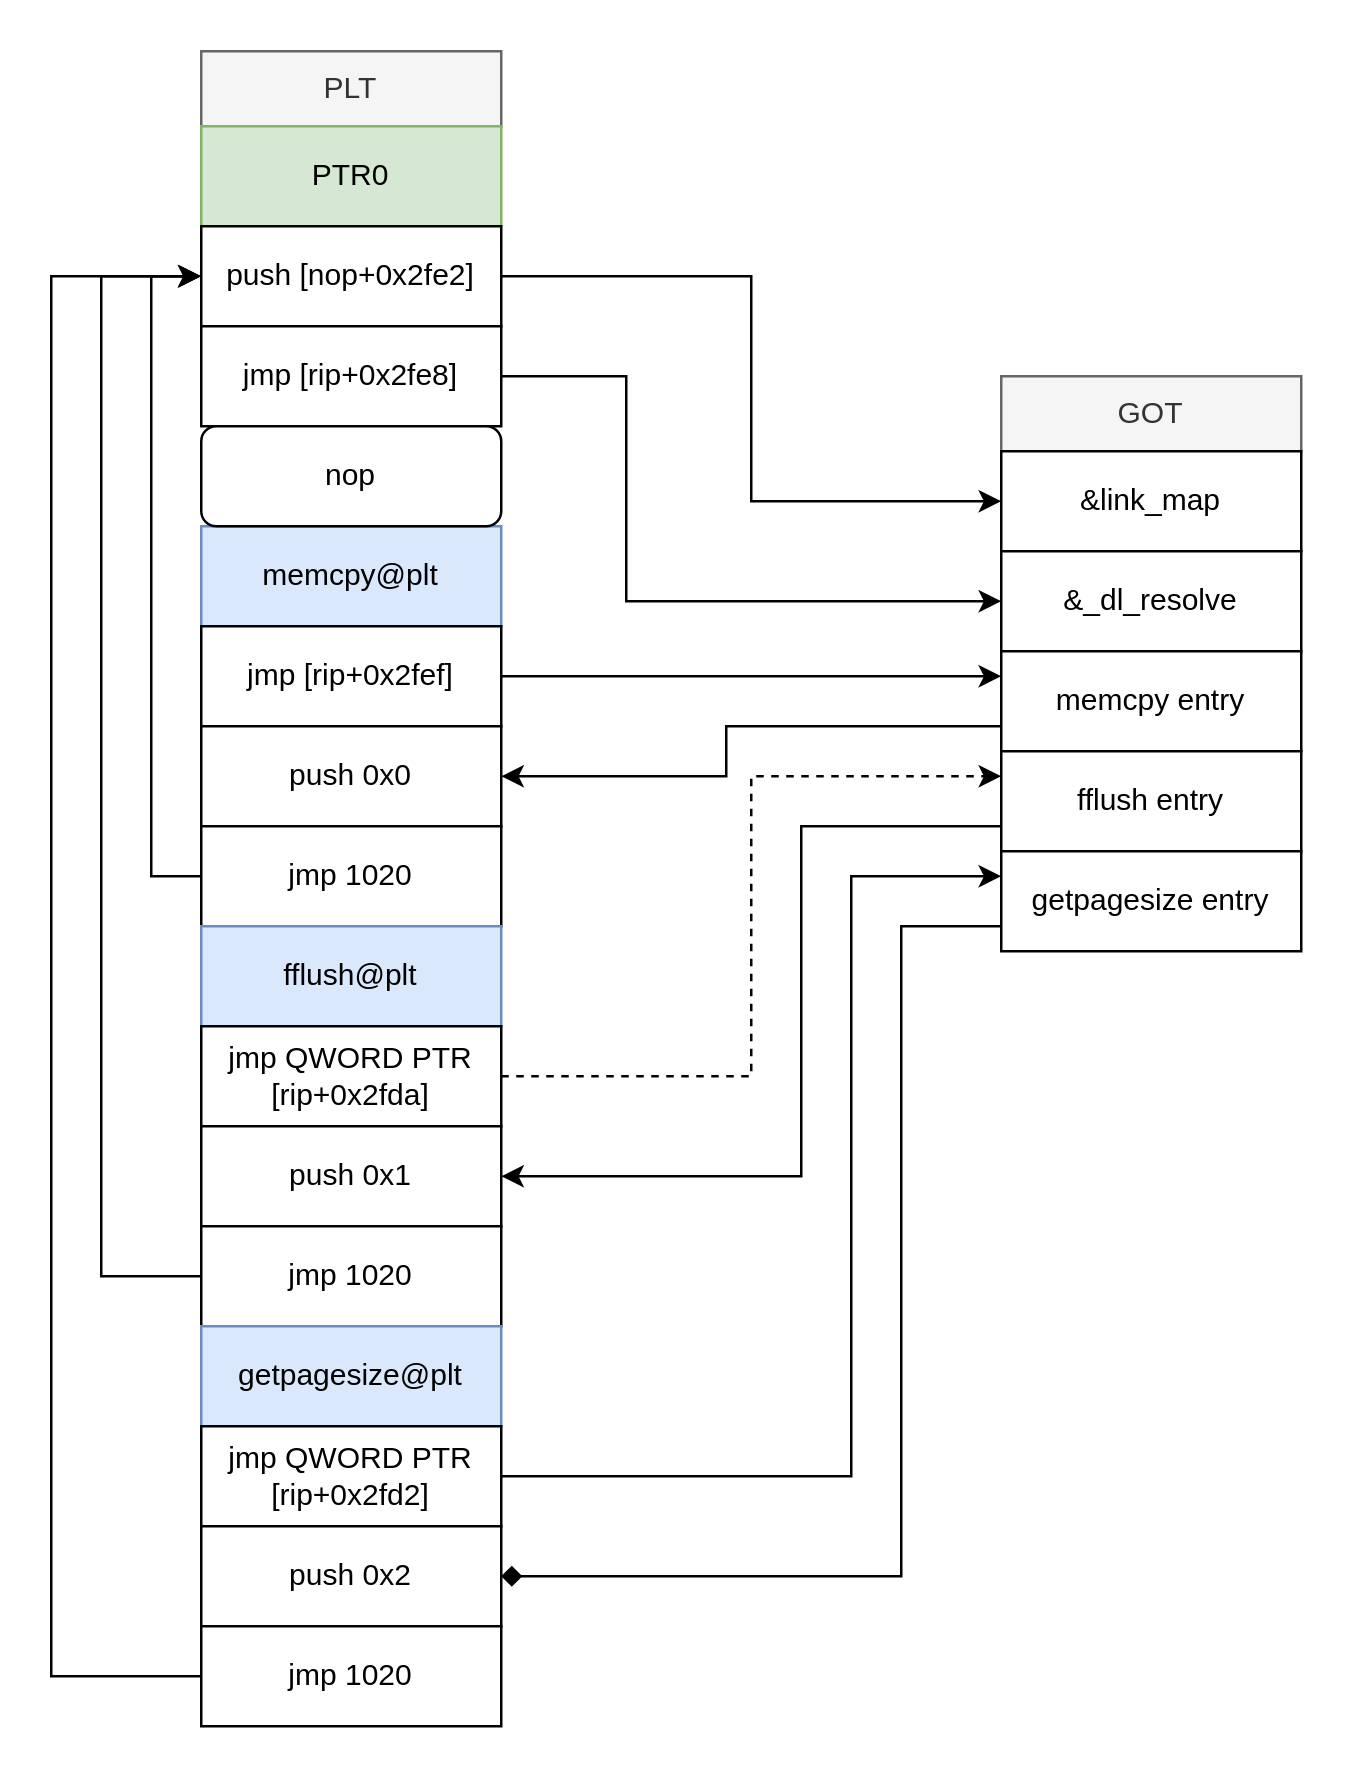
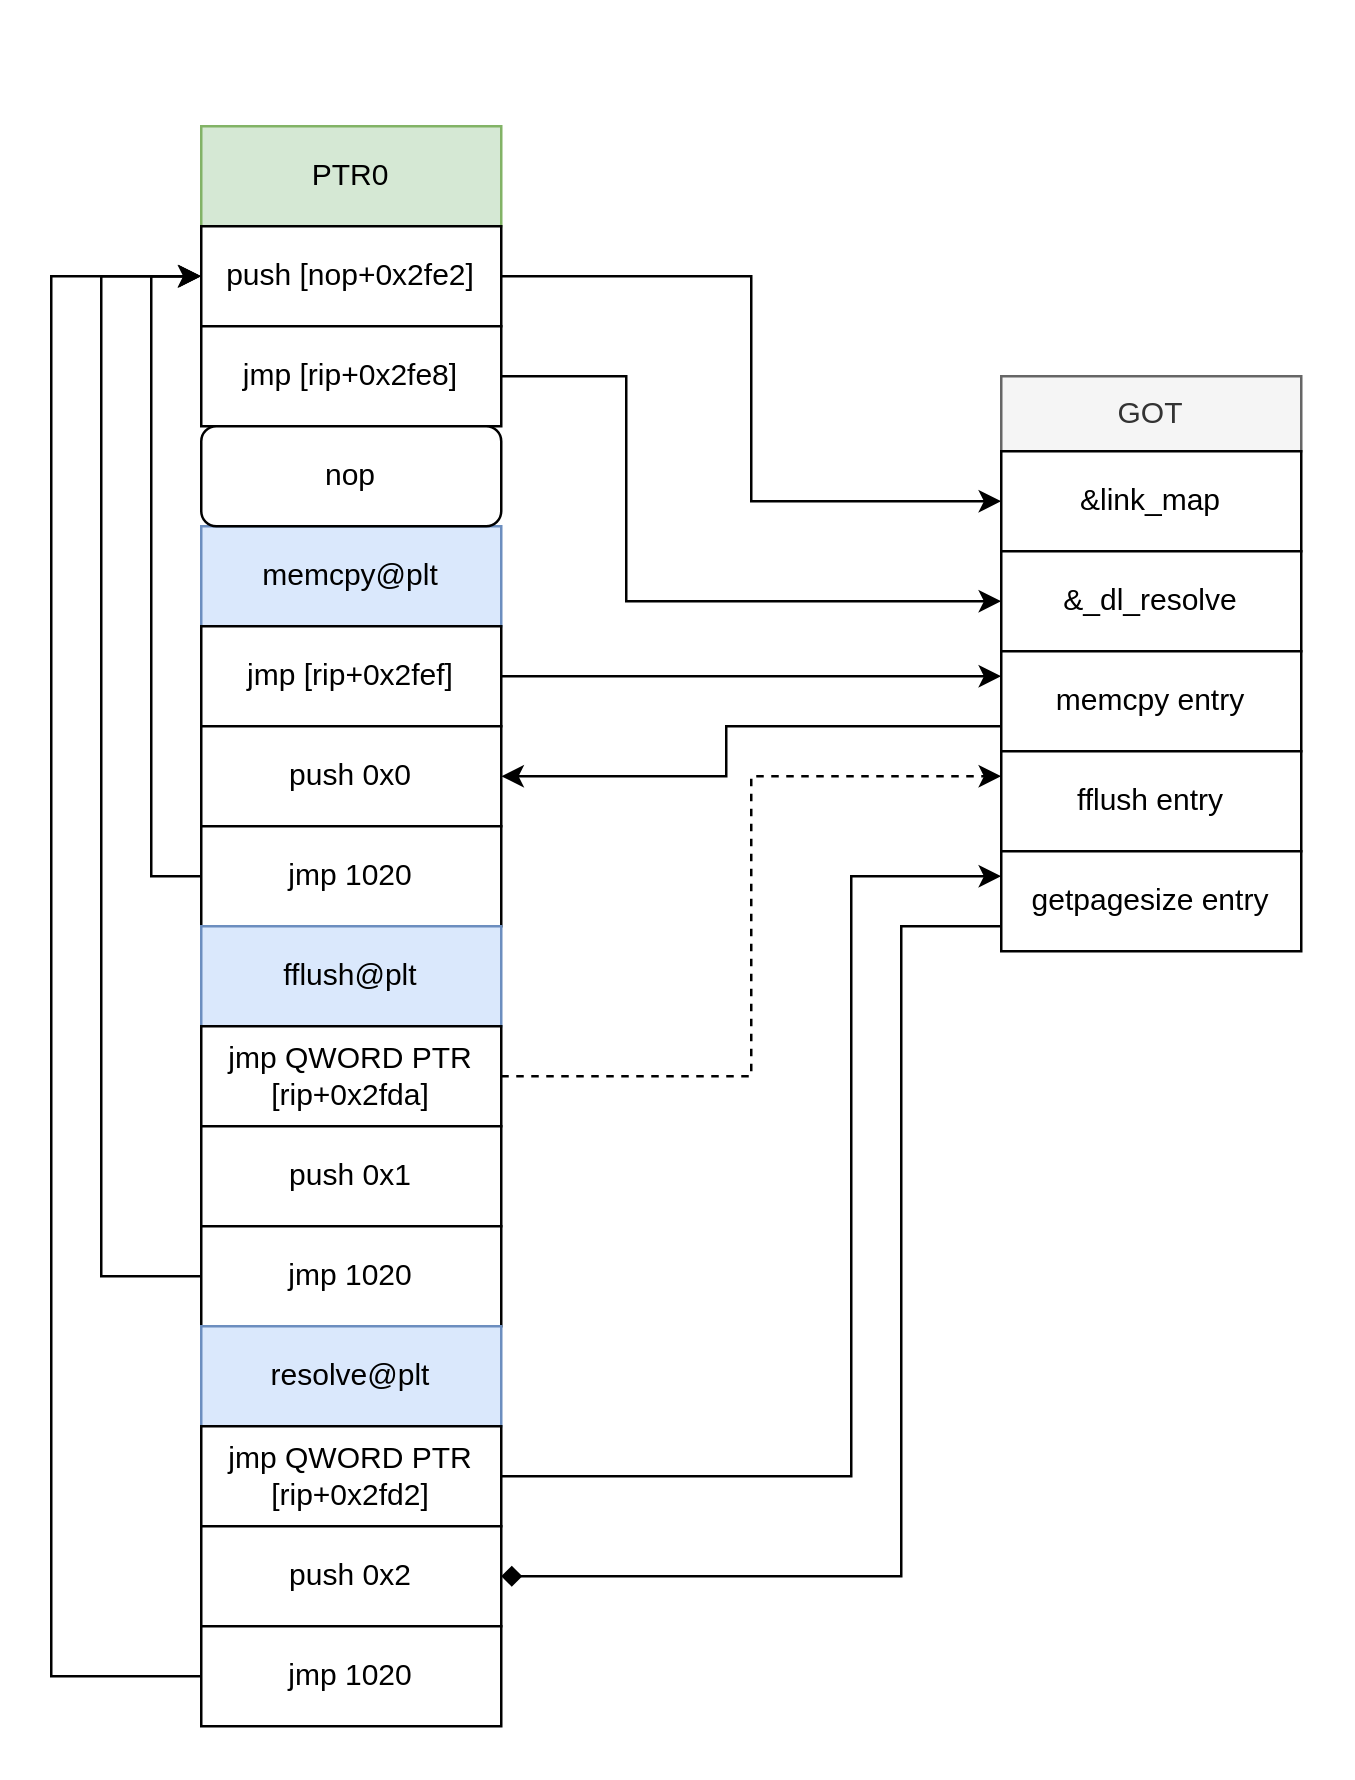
(351, 89) -> none
(801, 1043) -> none
(351, 1376) -> (351, 1376)
